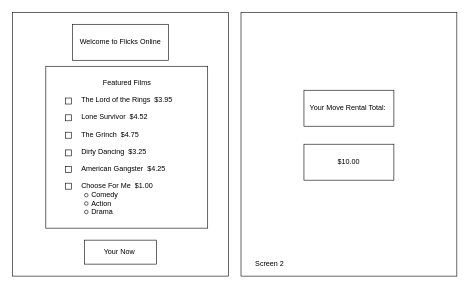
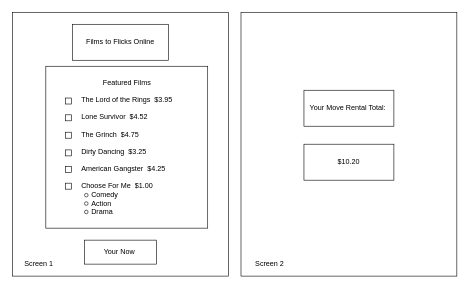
(120, 42) -> (120, 42)
(349, 162) -> (349, 162)
none -> (38, 264)
